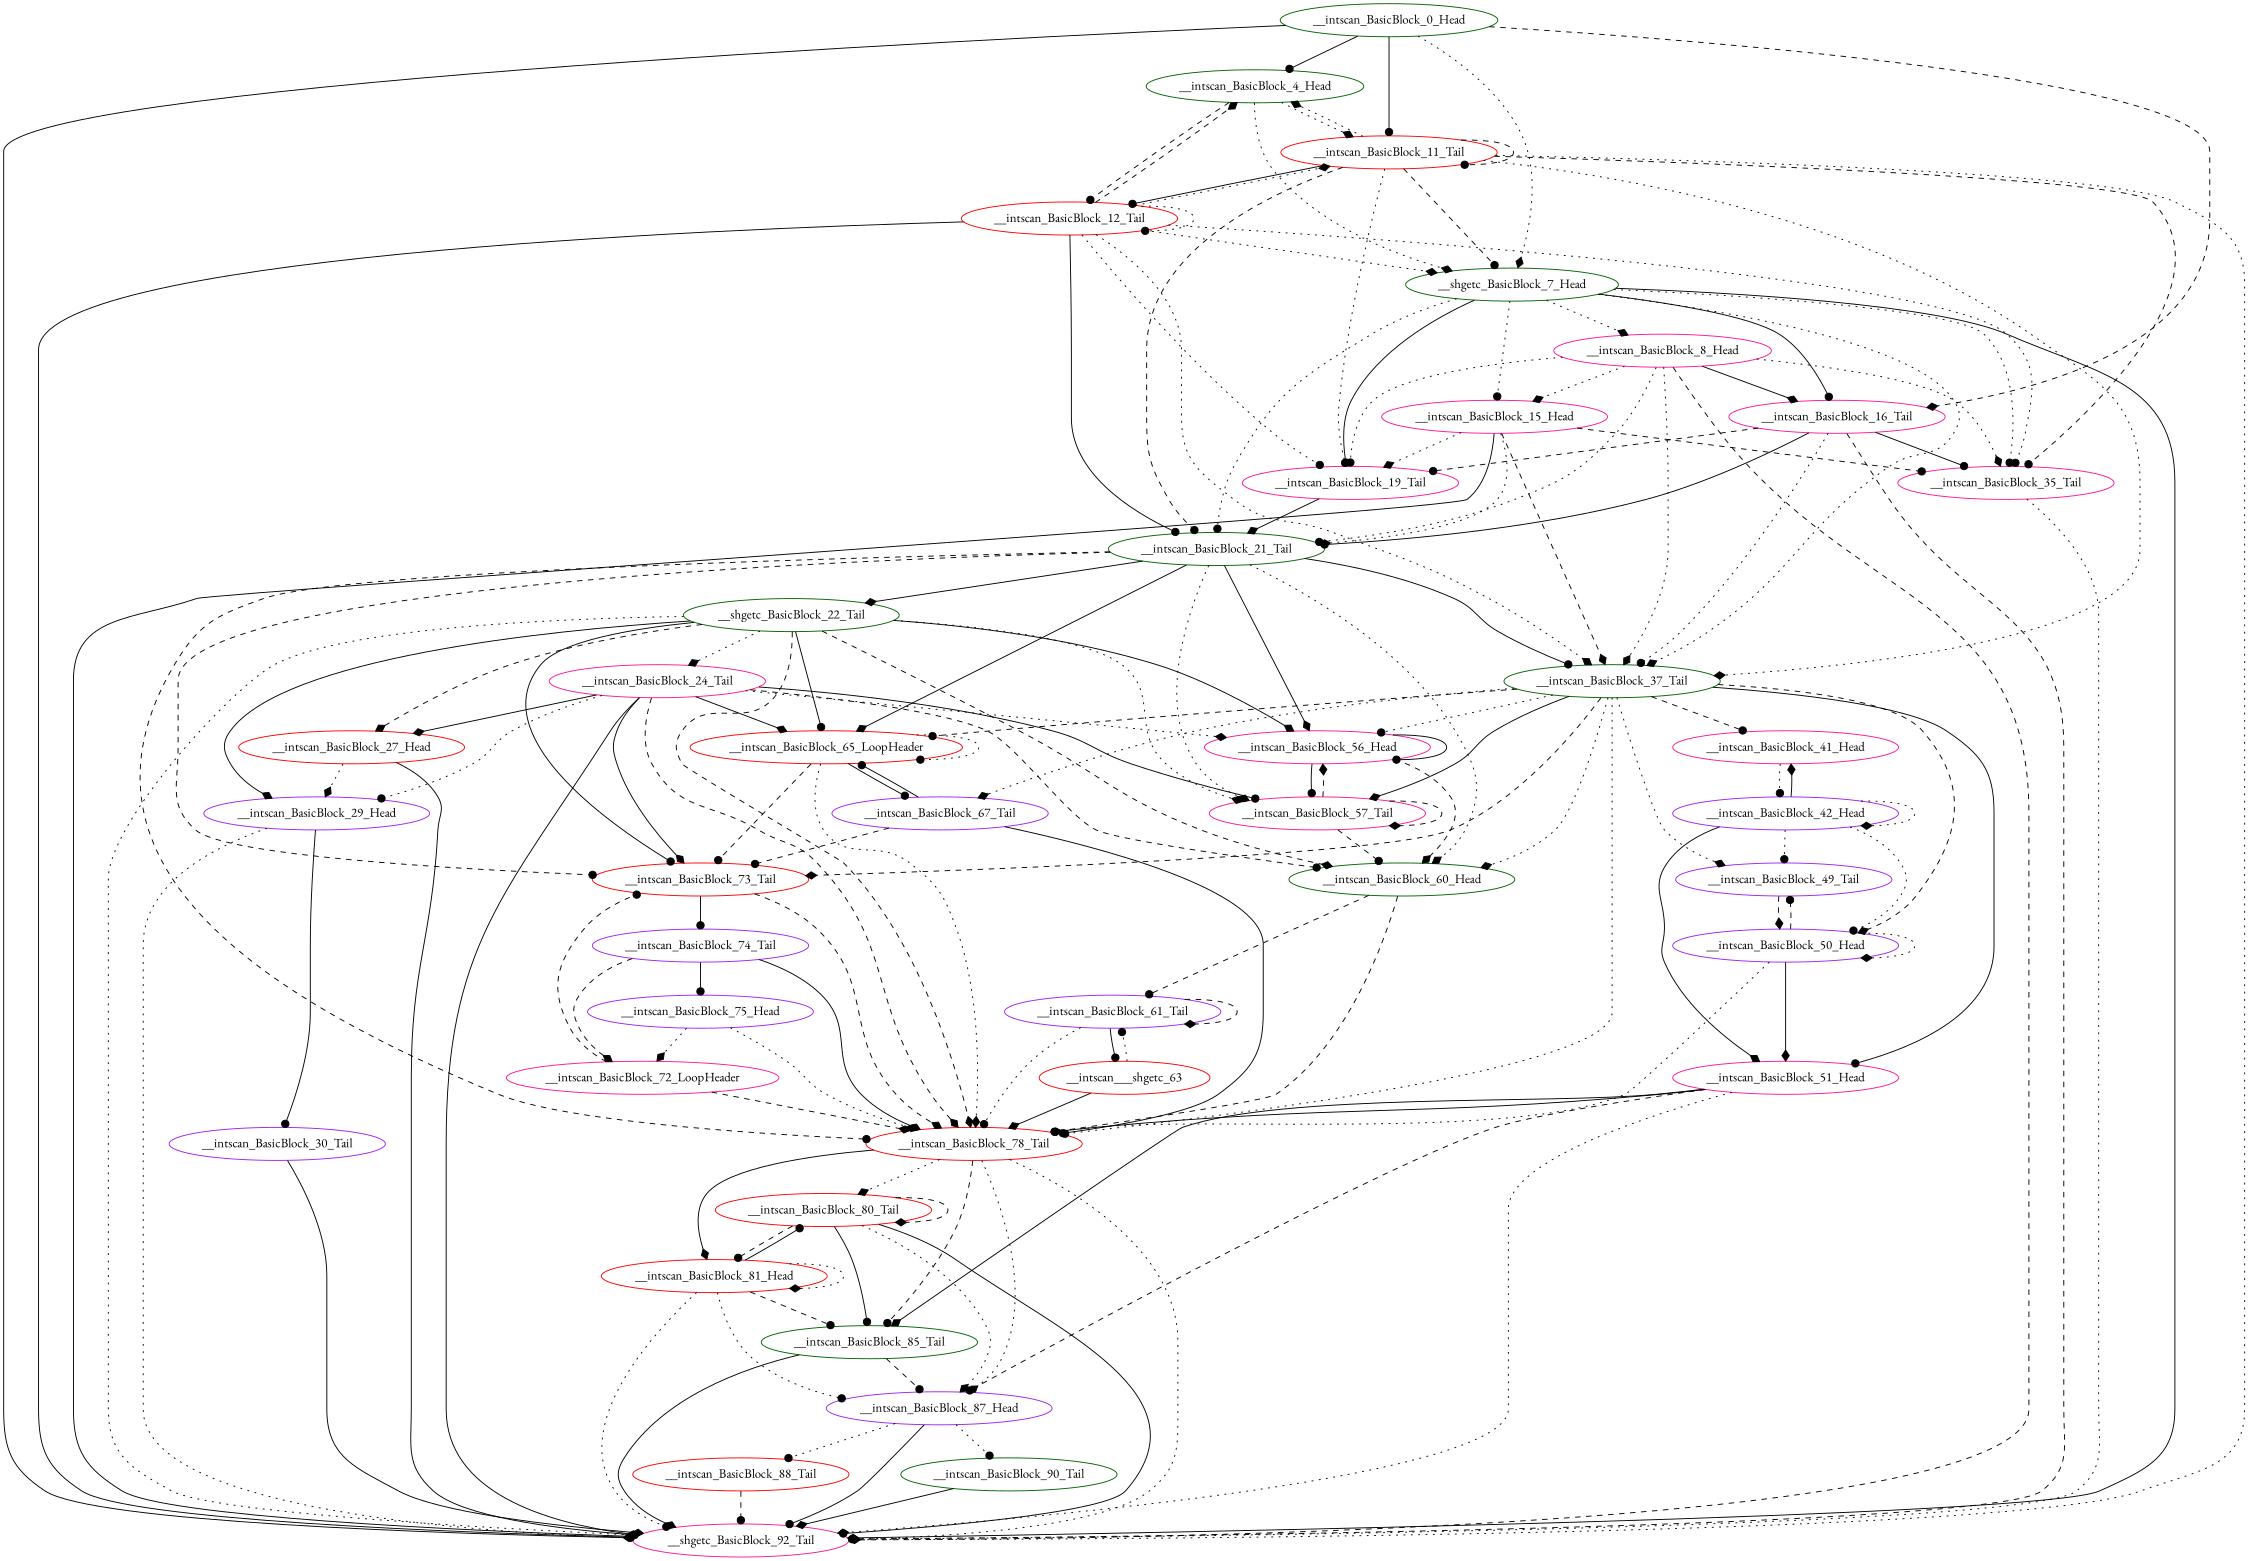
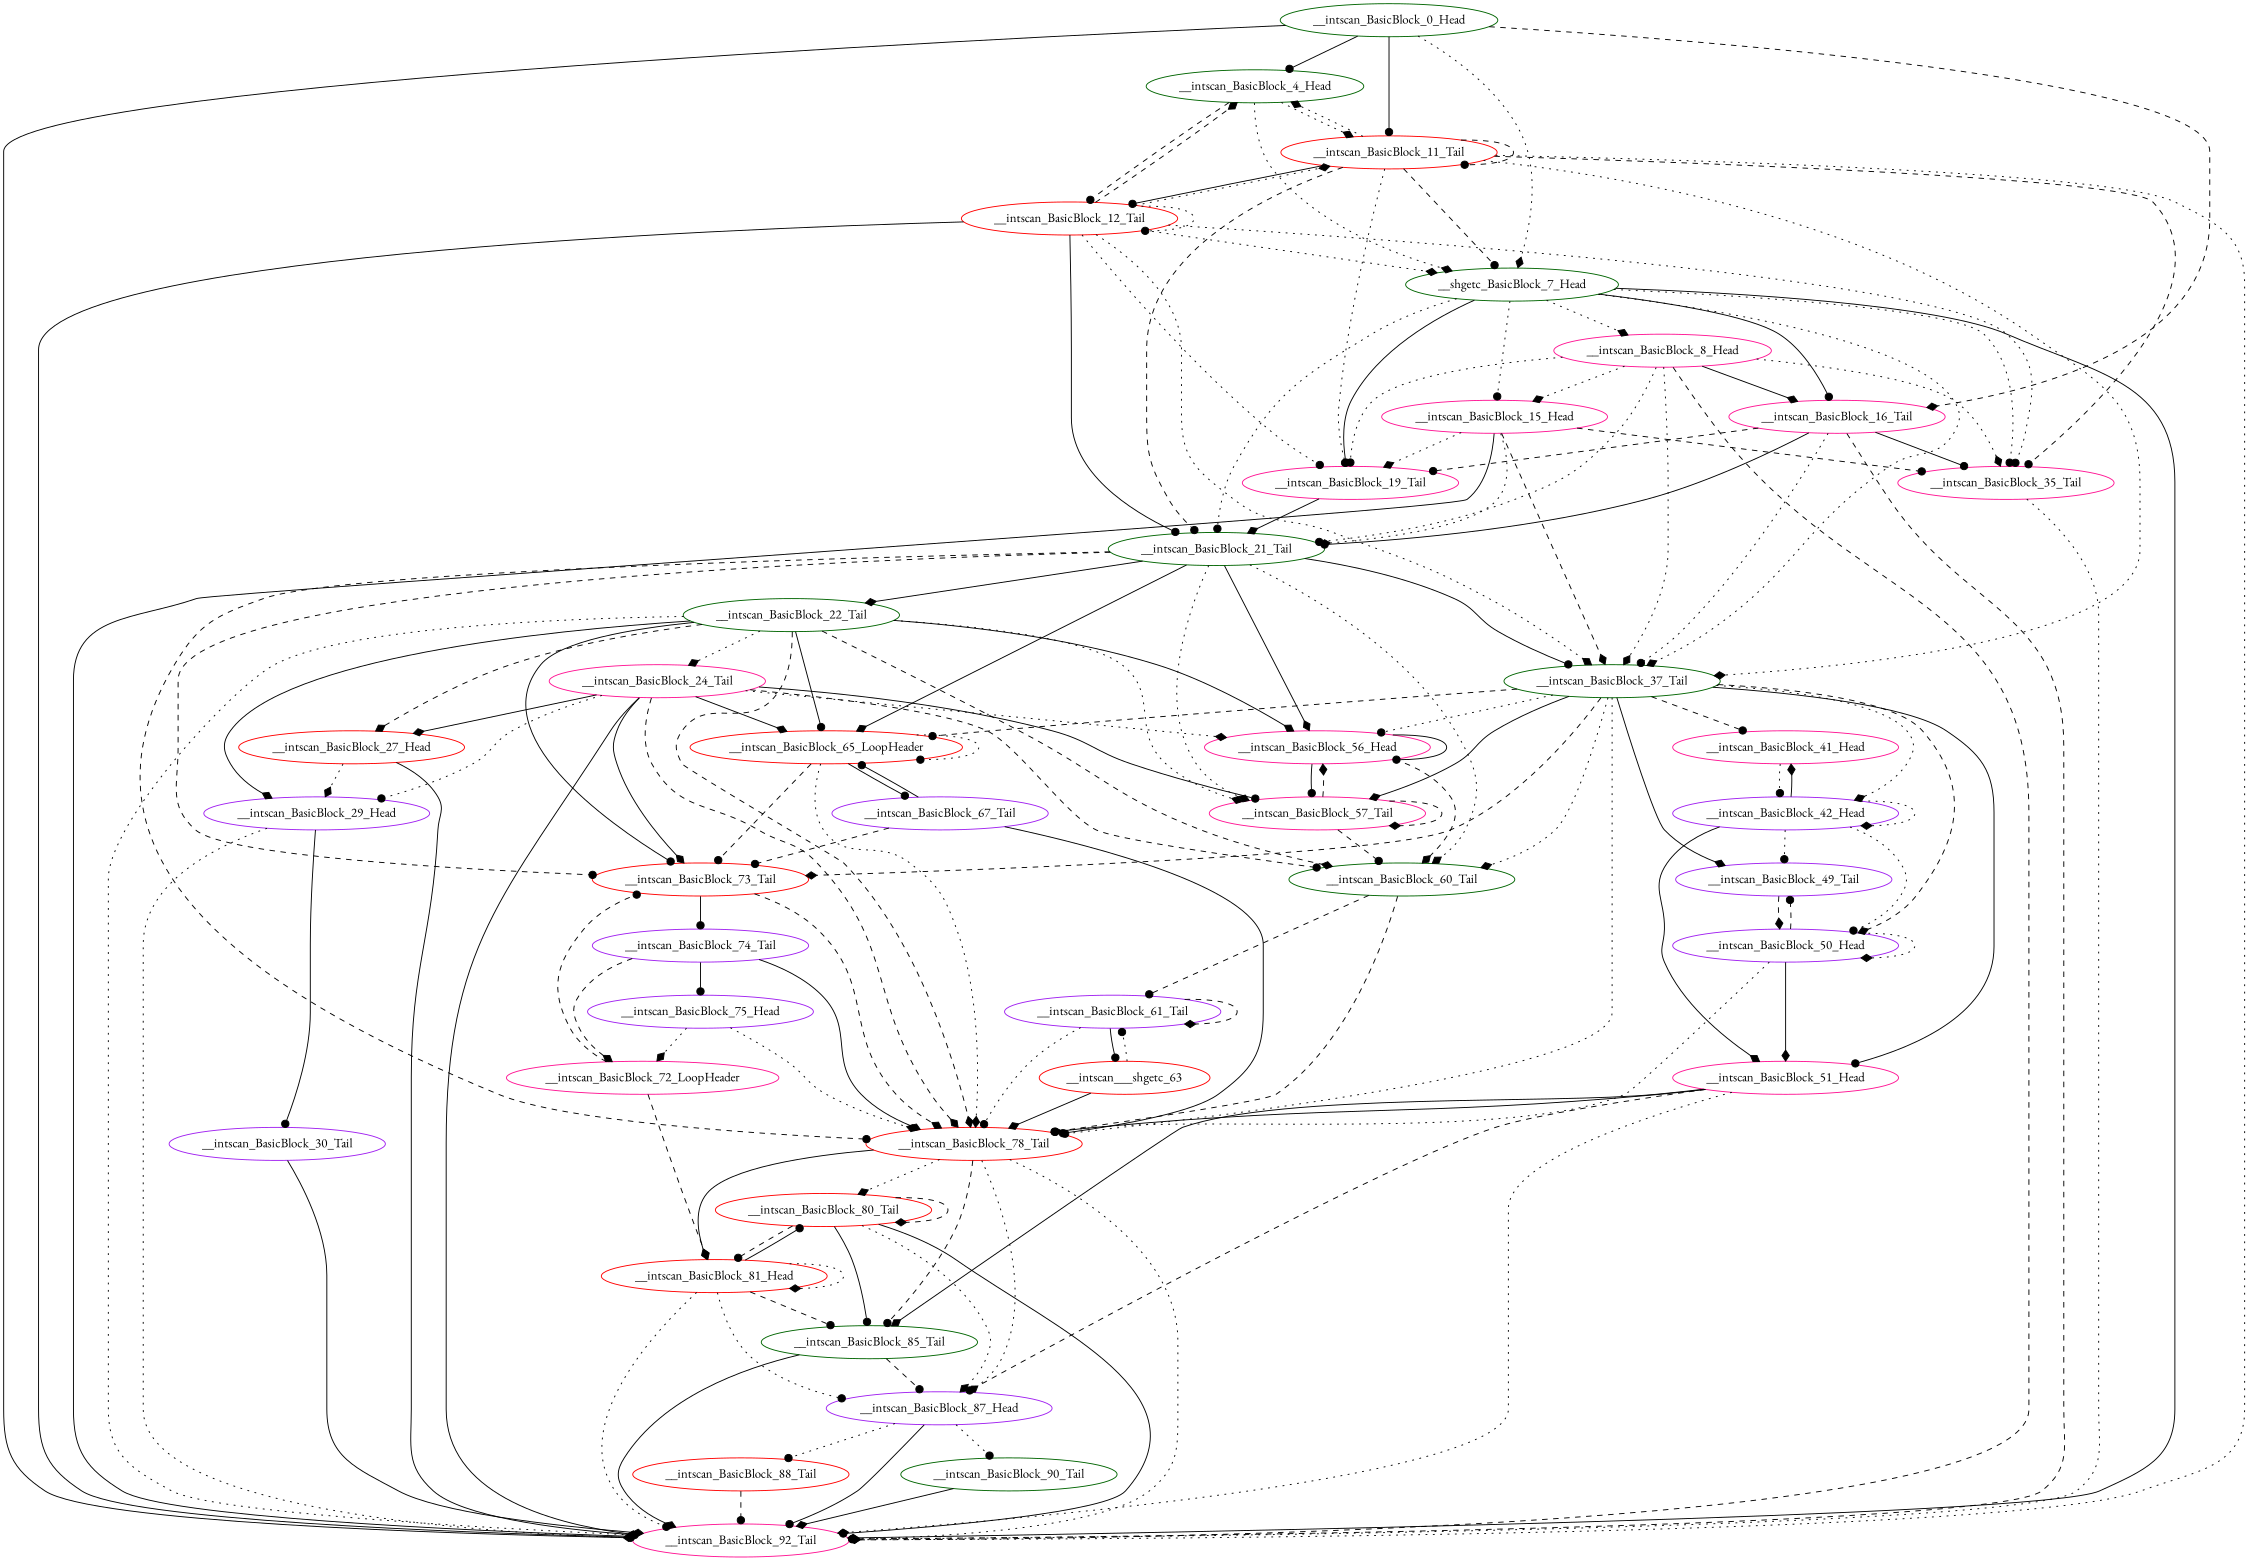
(791, 615) -> (791, 615)
(1247, 721) -> (1886, 717)
(1648, 793) -> (1648, 793)
(1402, 879) -> (1402, 879)
(805, 1110) -> (675, 1172)
(741, 1540) -> (741, 1540)
